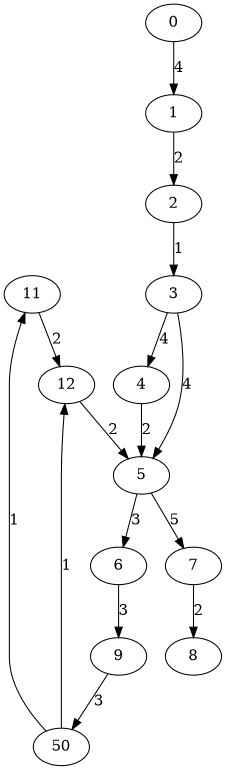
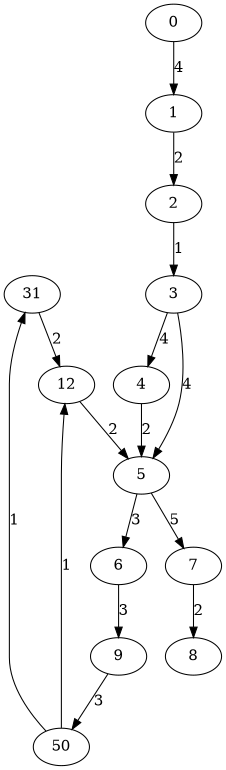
(32, 294) -> (32, 294)
